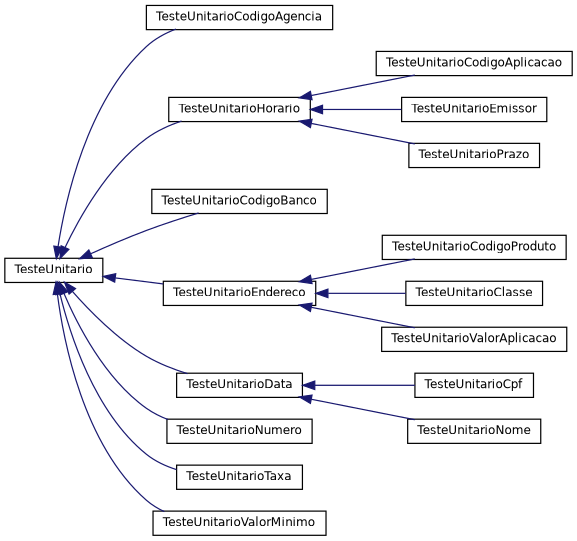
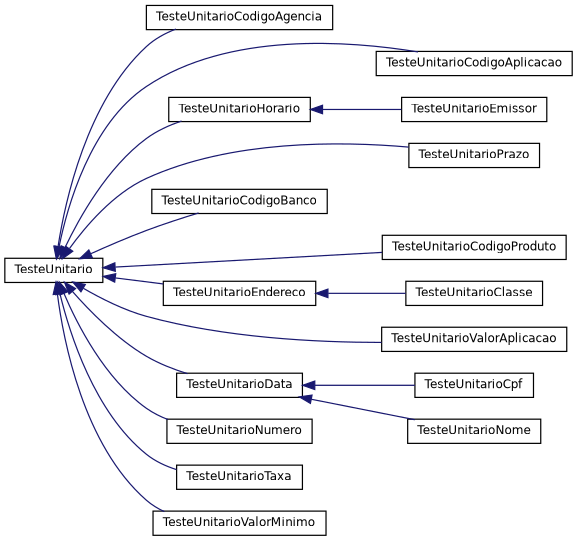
(363, 85) -> (188, 66)
(363, 134) -> (224, 155)
(363, 269) -> (249, 260)
(363, 318) -> (229, 333)
